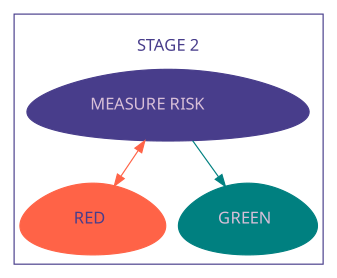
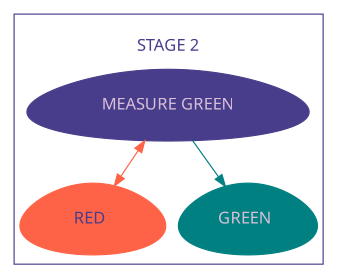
(168, 105) -> (168, 105)
